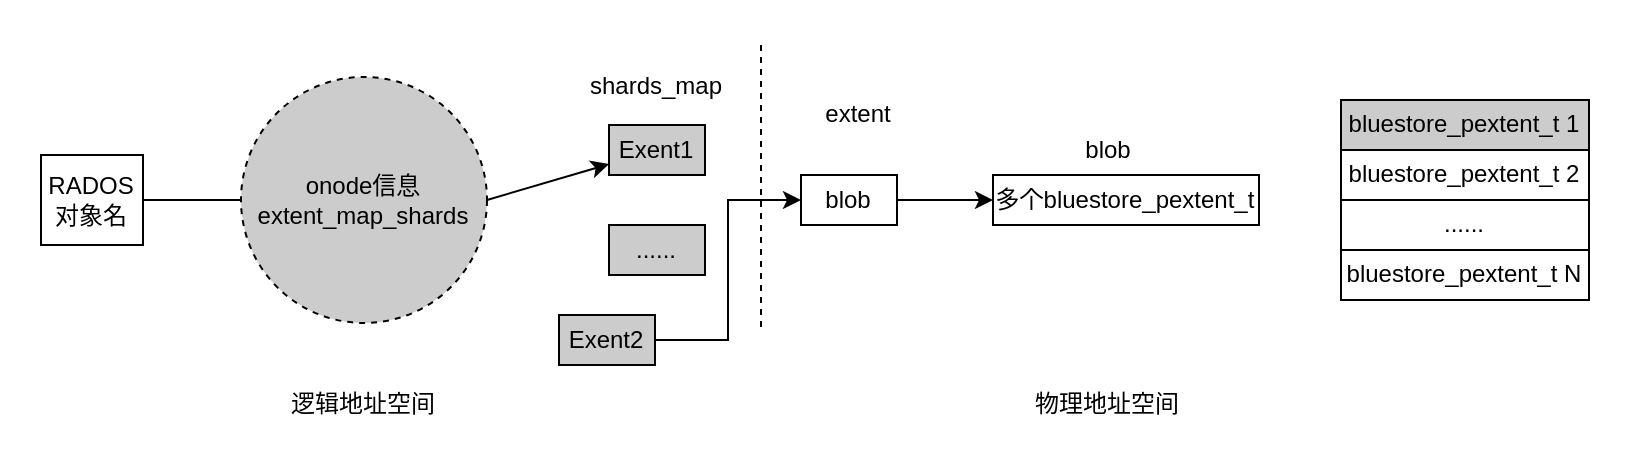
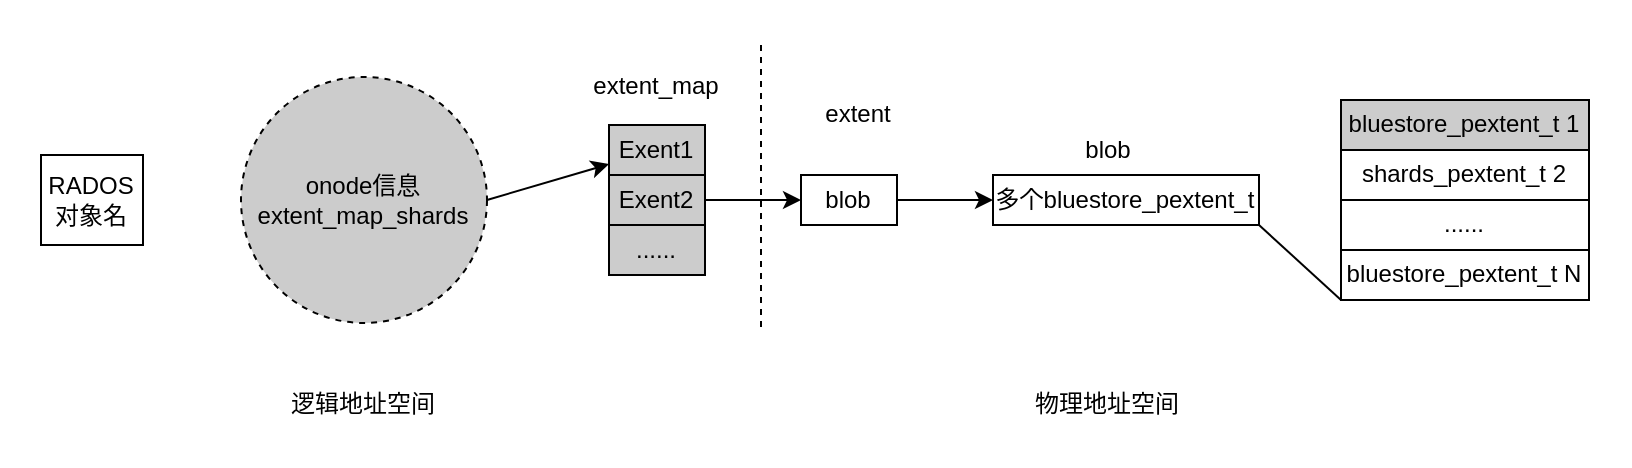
(657, 87) -> (657, 87)
(1465, 175) -> (1465, 175)
(192, 200) -> none
none -> (1300, 262)
(607, 340) -> (657, 200)
